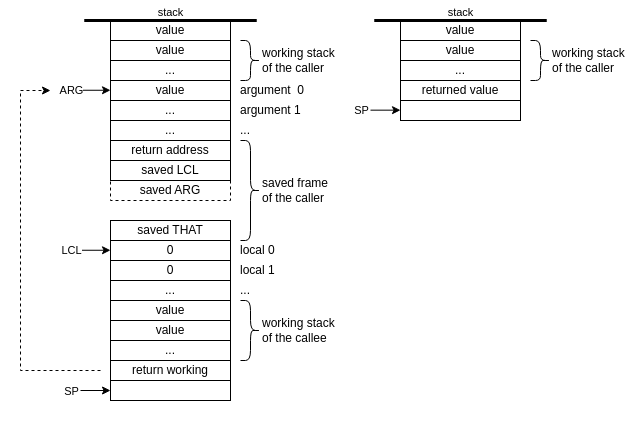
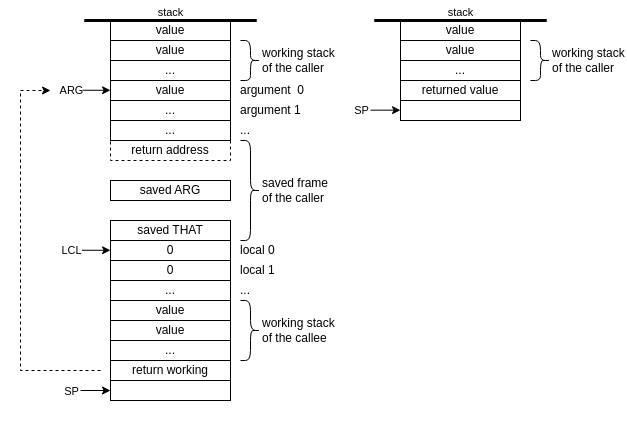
(171, 151) -> (171, 151)
(171, 171) -> none
(171, 191) -> (171, 191)
